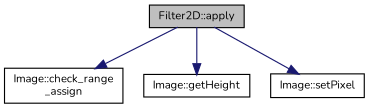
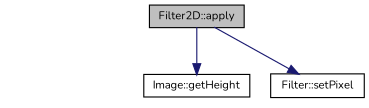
(64, 86) -> none
(317, 86) -> (317, 86)
